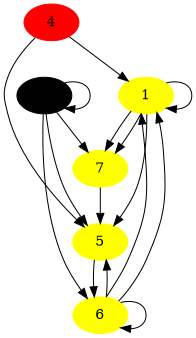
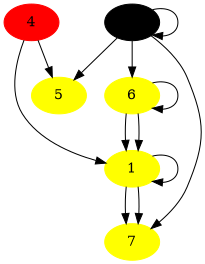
(140, 176) -> none
(100, 200) -> none
(94, 273) -> none
(107, 284) -> none
